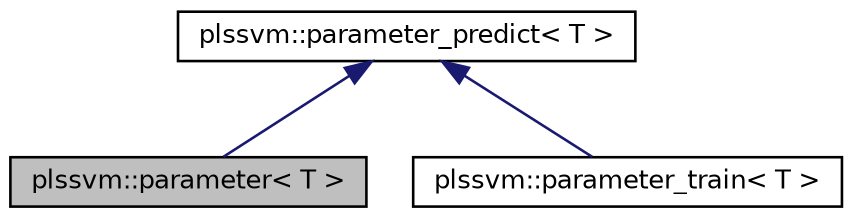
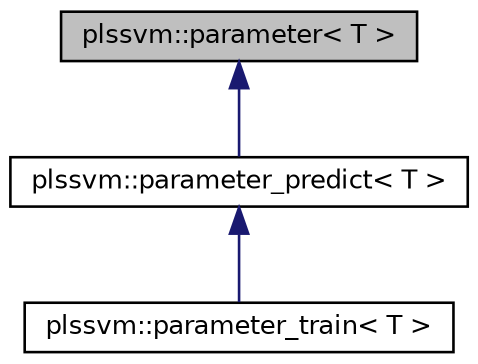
(287, 116) -> (239, 123)
